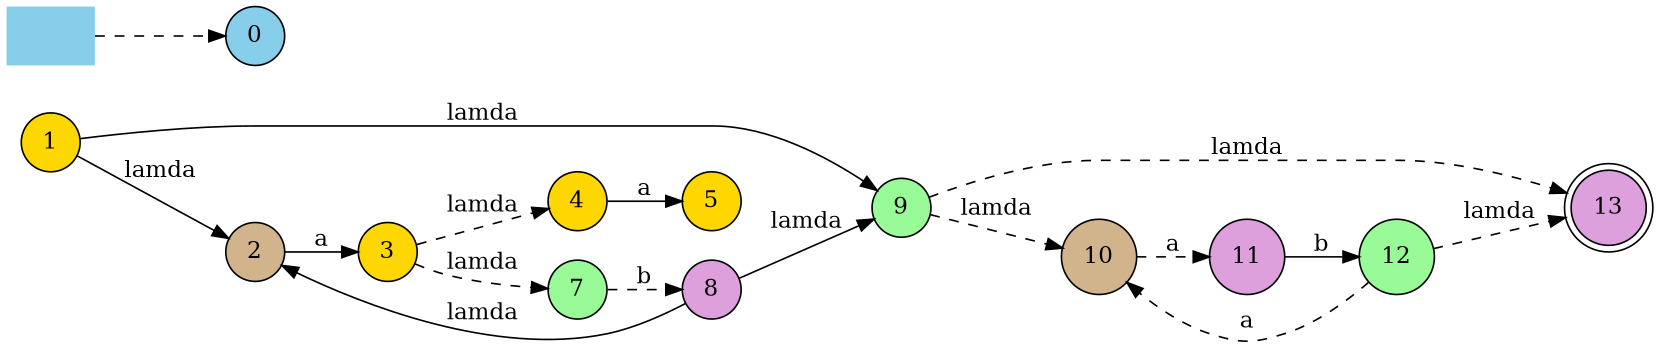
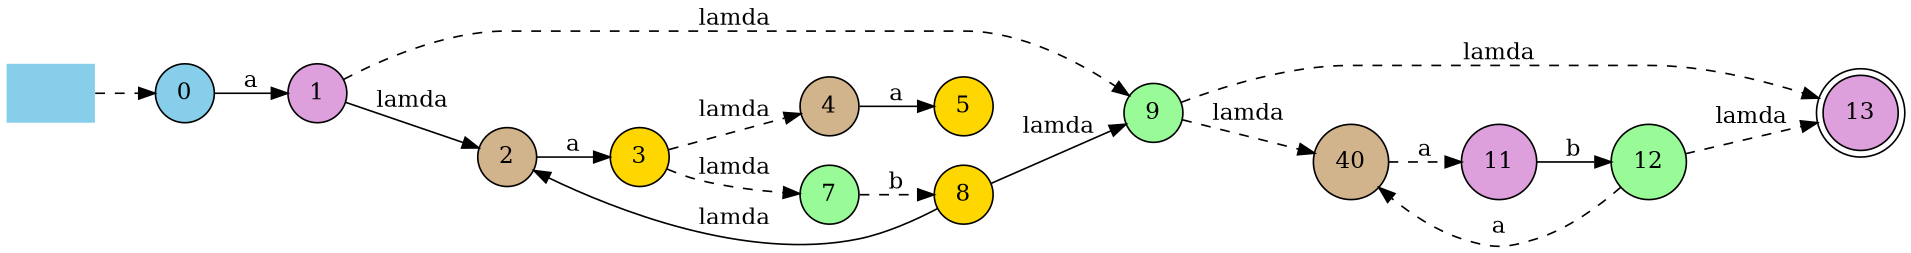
none -> (243, 93)
(478, 126) -> (731, 31)
(51, 142) -> (317, 93)
(578, 201) -> (830, 106)
(1099, 257) -> (1351, 162)
(712, 290) -> (964, 195)
